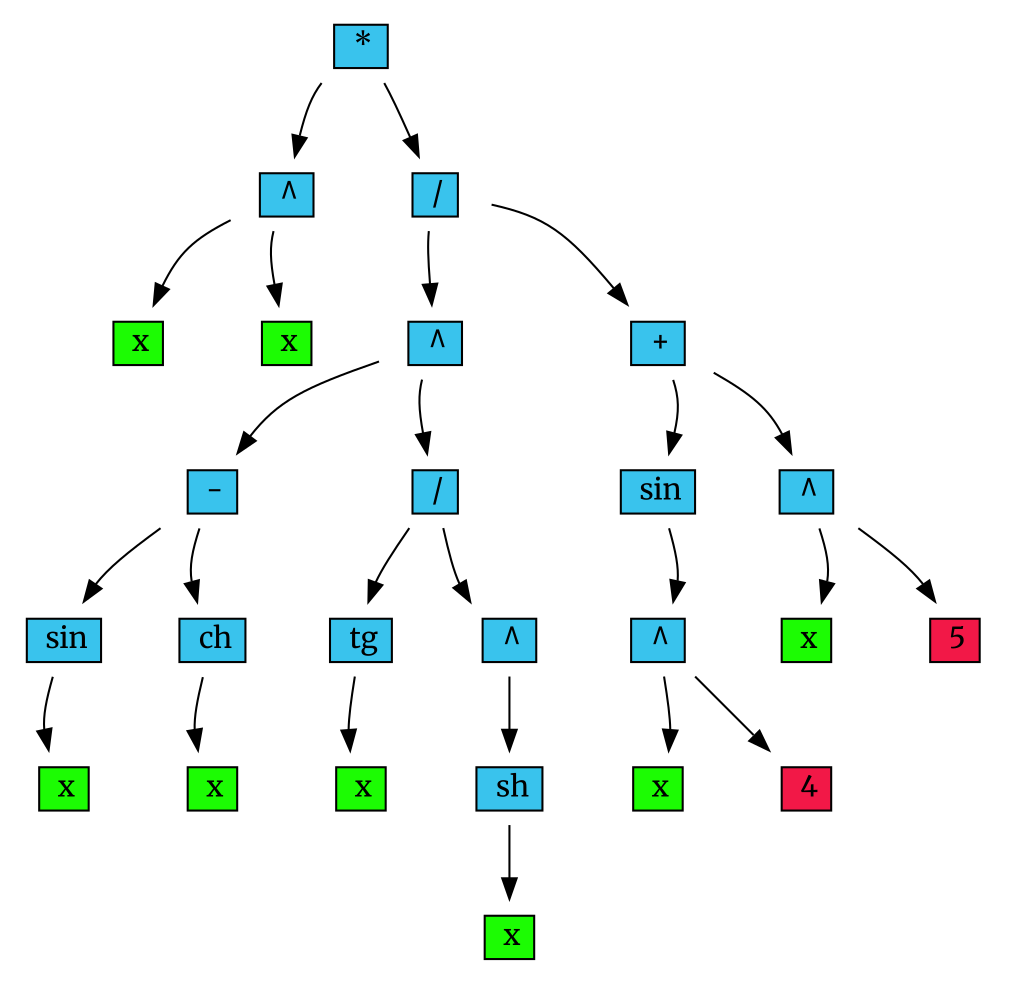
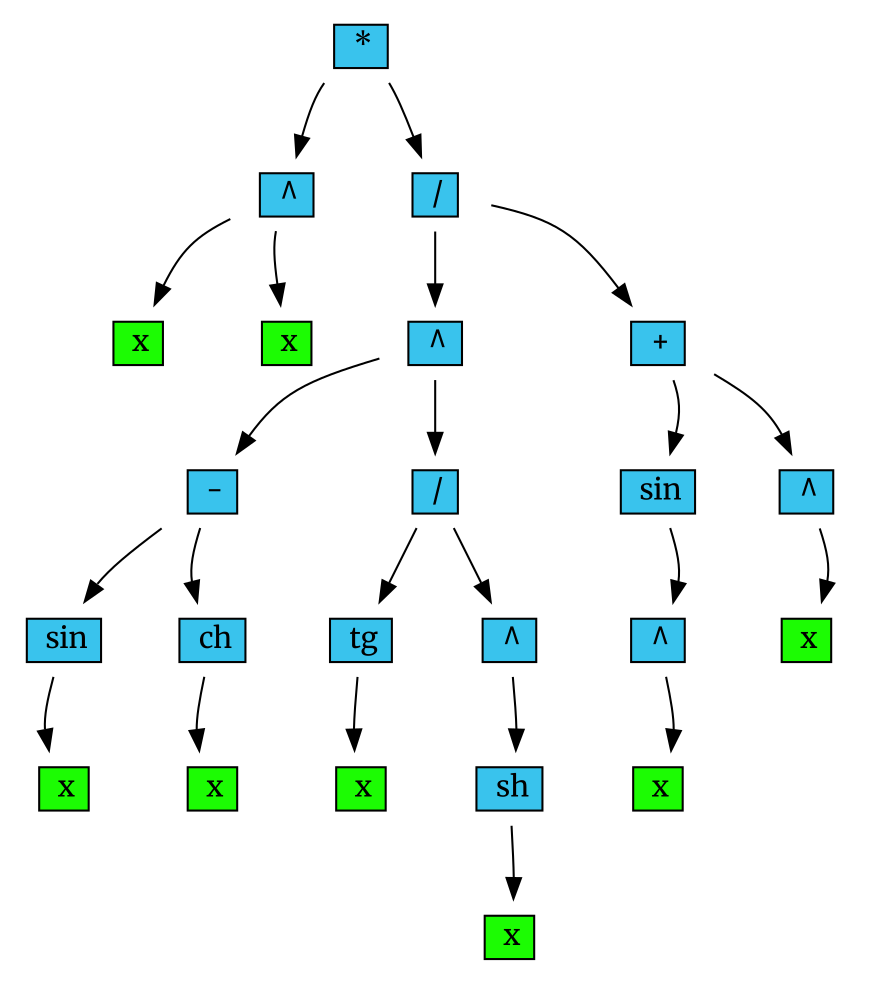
(955, 639) -> none
(806, 788) -> none
